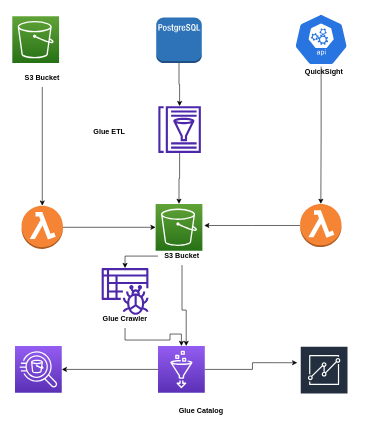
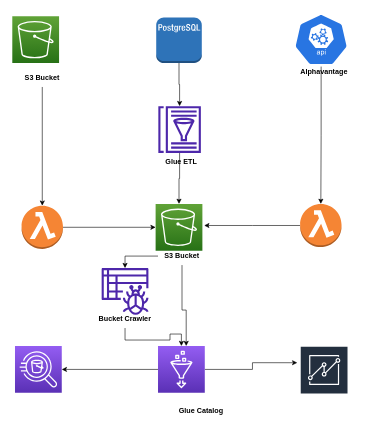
(324, 72) -> (324, 72)
(110, 132) -> (182, 162)
(125, 319) -> (125, 319)
